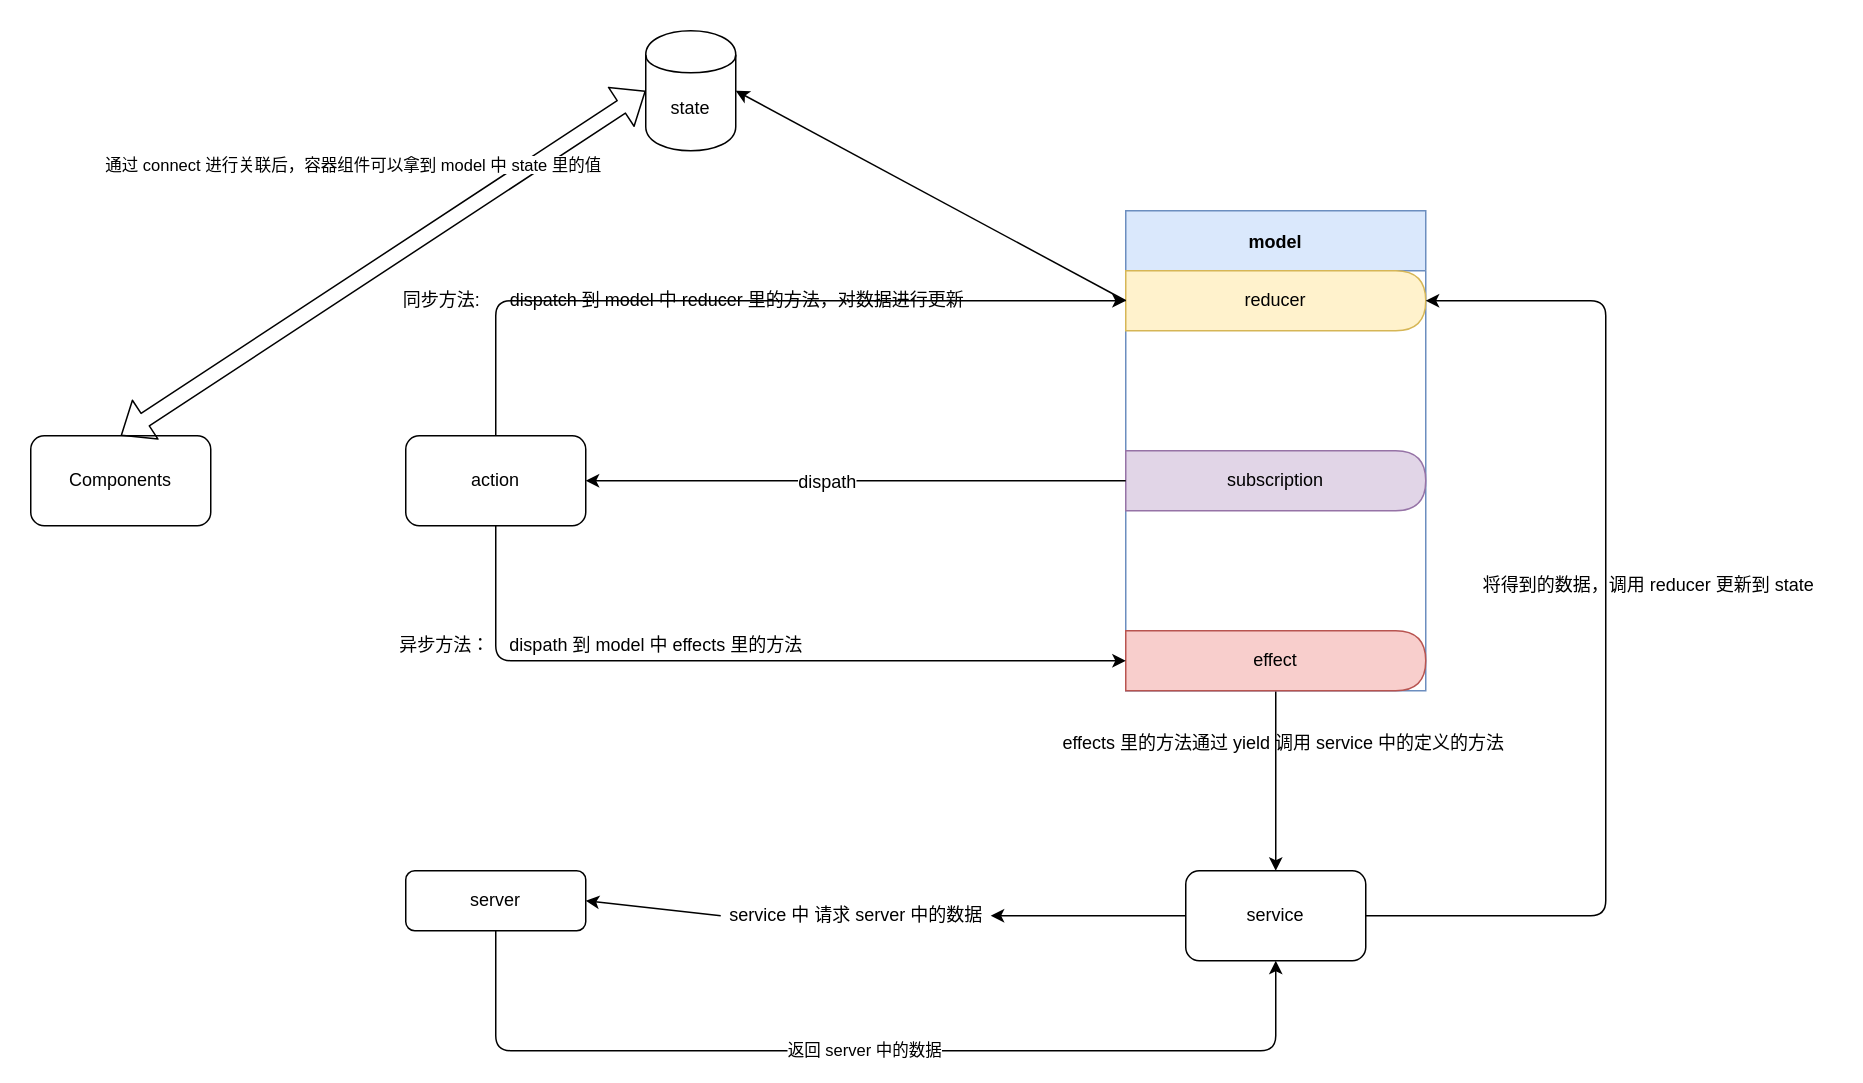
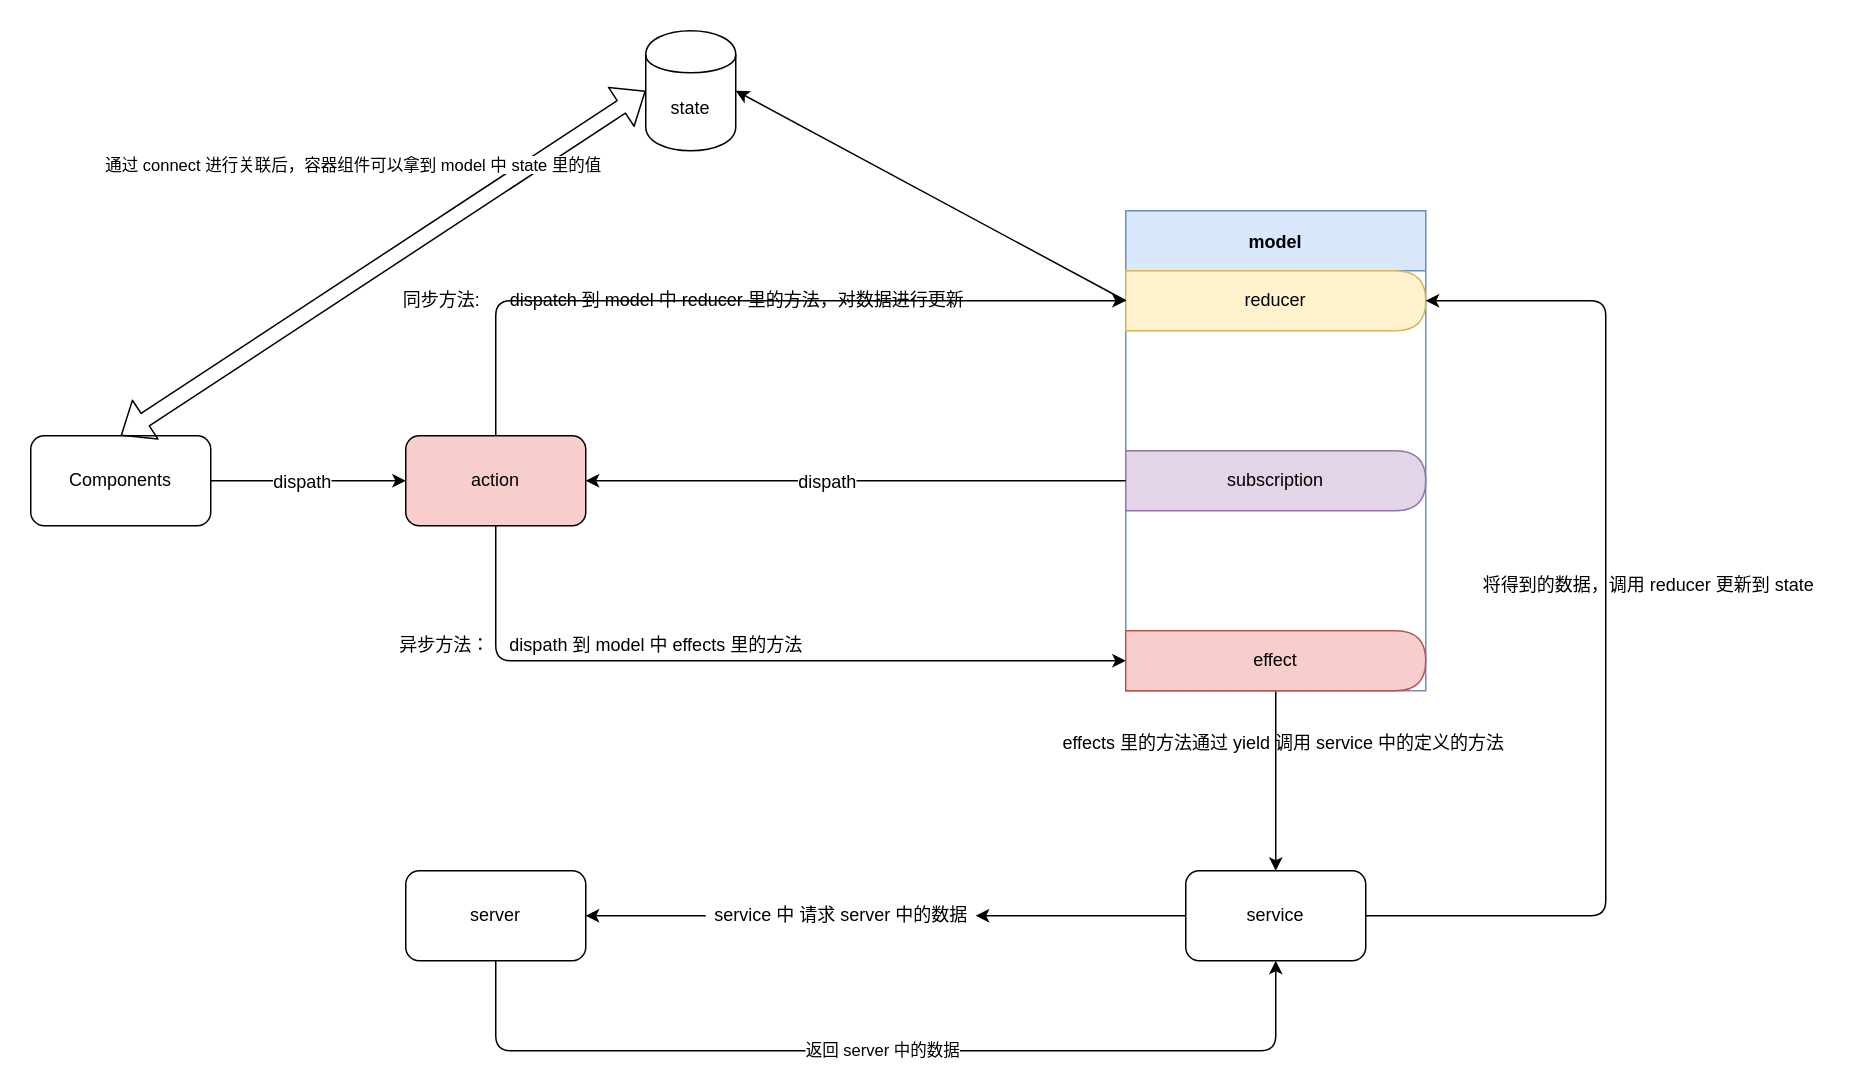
none -> (303, 481)
(496, 481) -> (496, 481)
(496, 901) -> (496, 916)
(856, 916) -> (841, 916)
